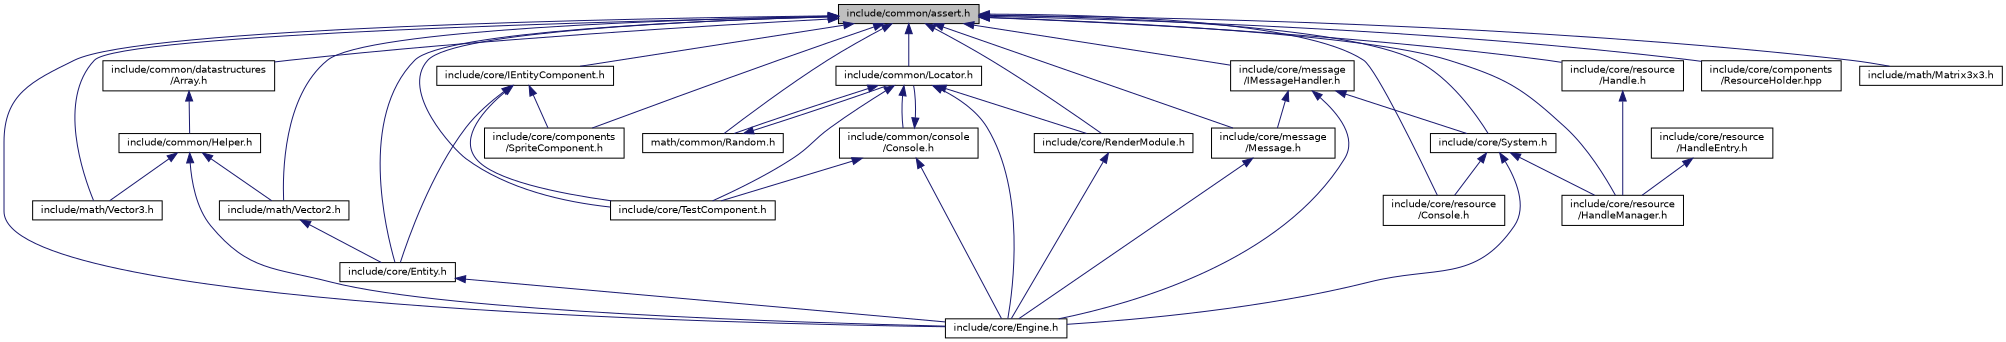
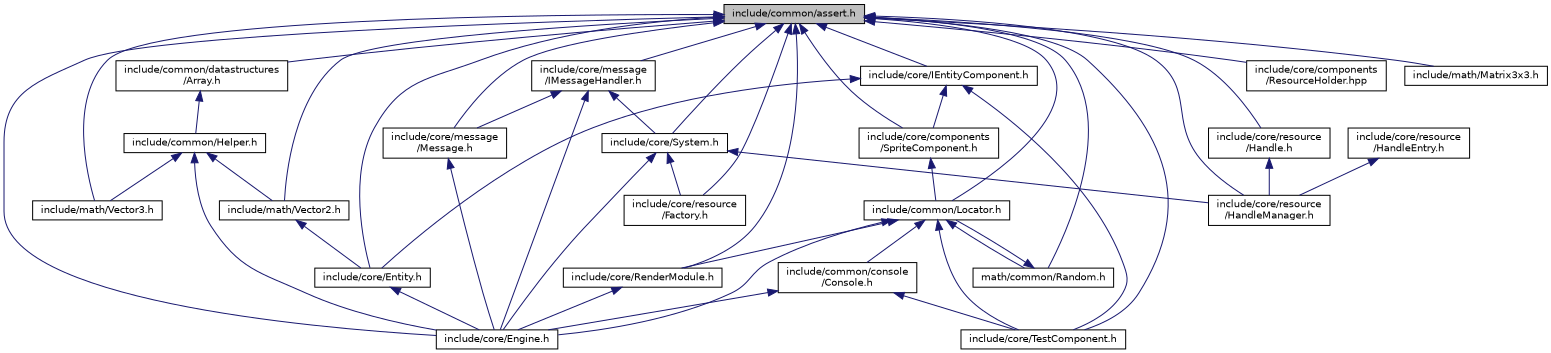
(915, 102) -> (934, 185)
(1444, 210) -> (685, 210)
